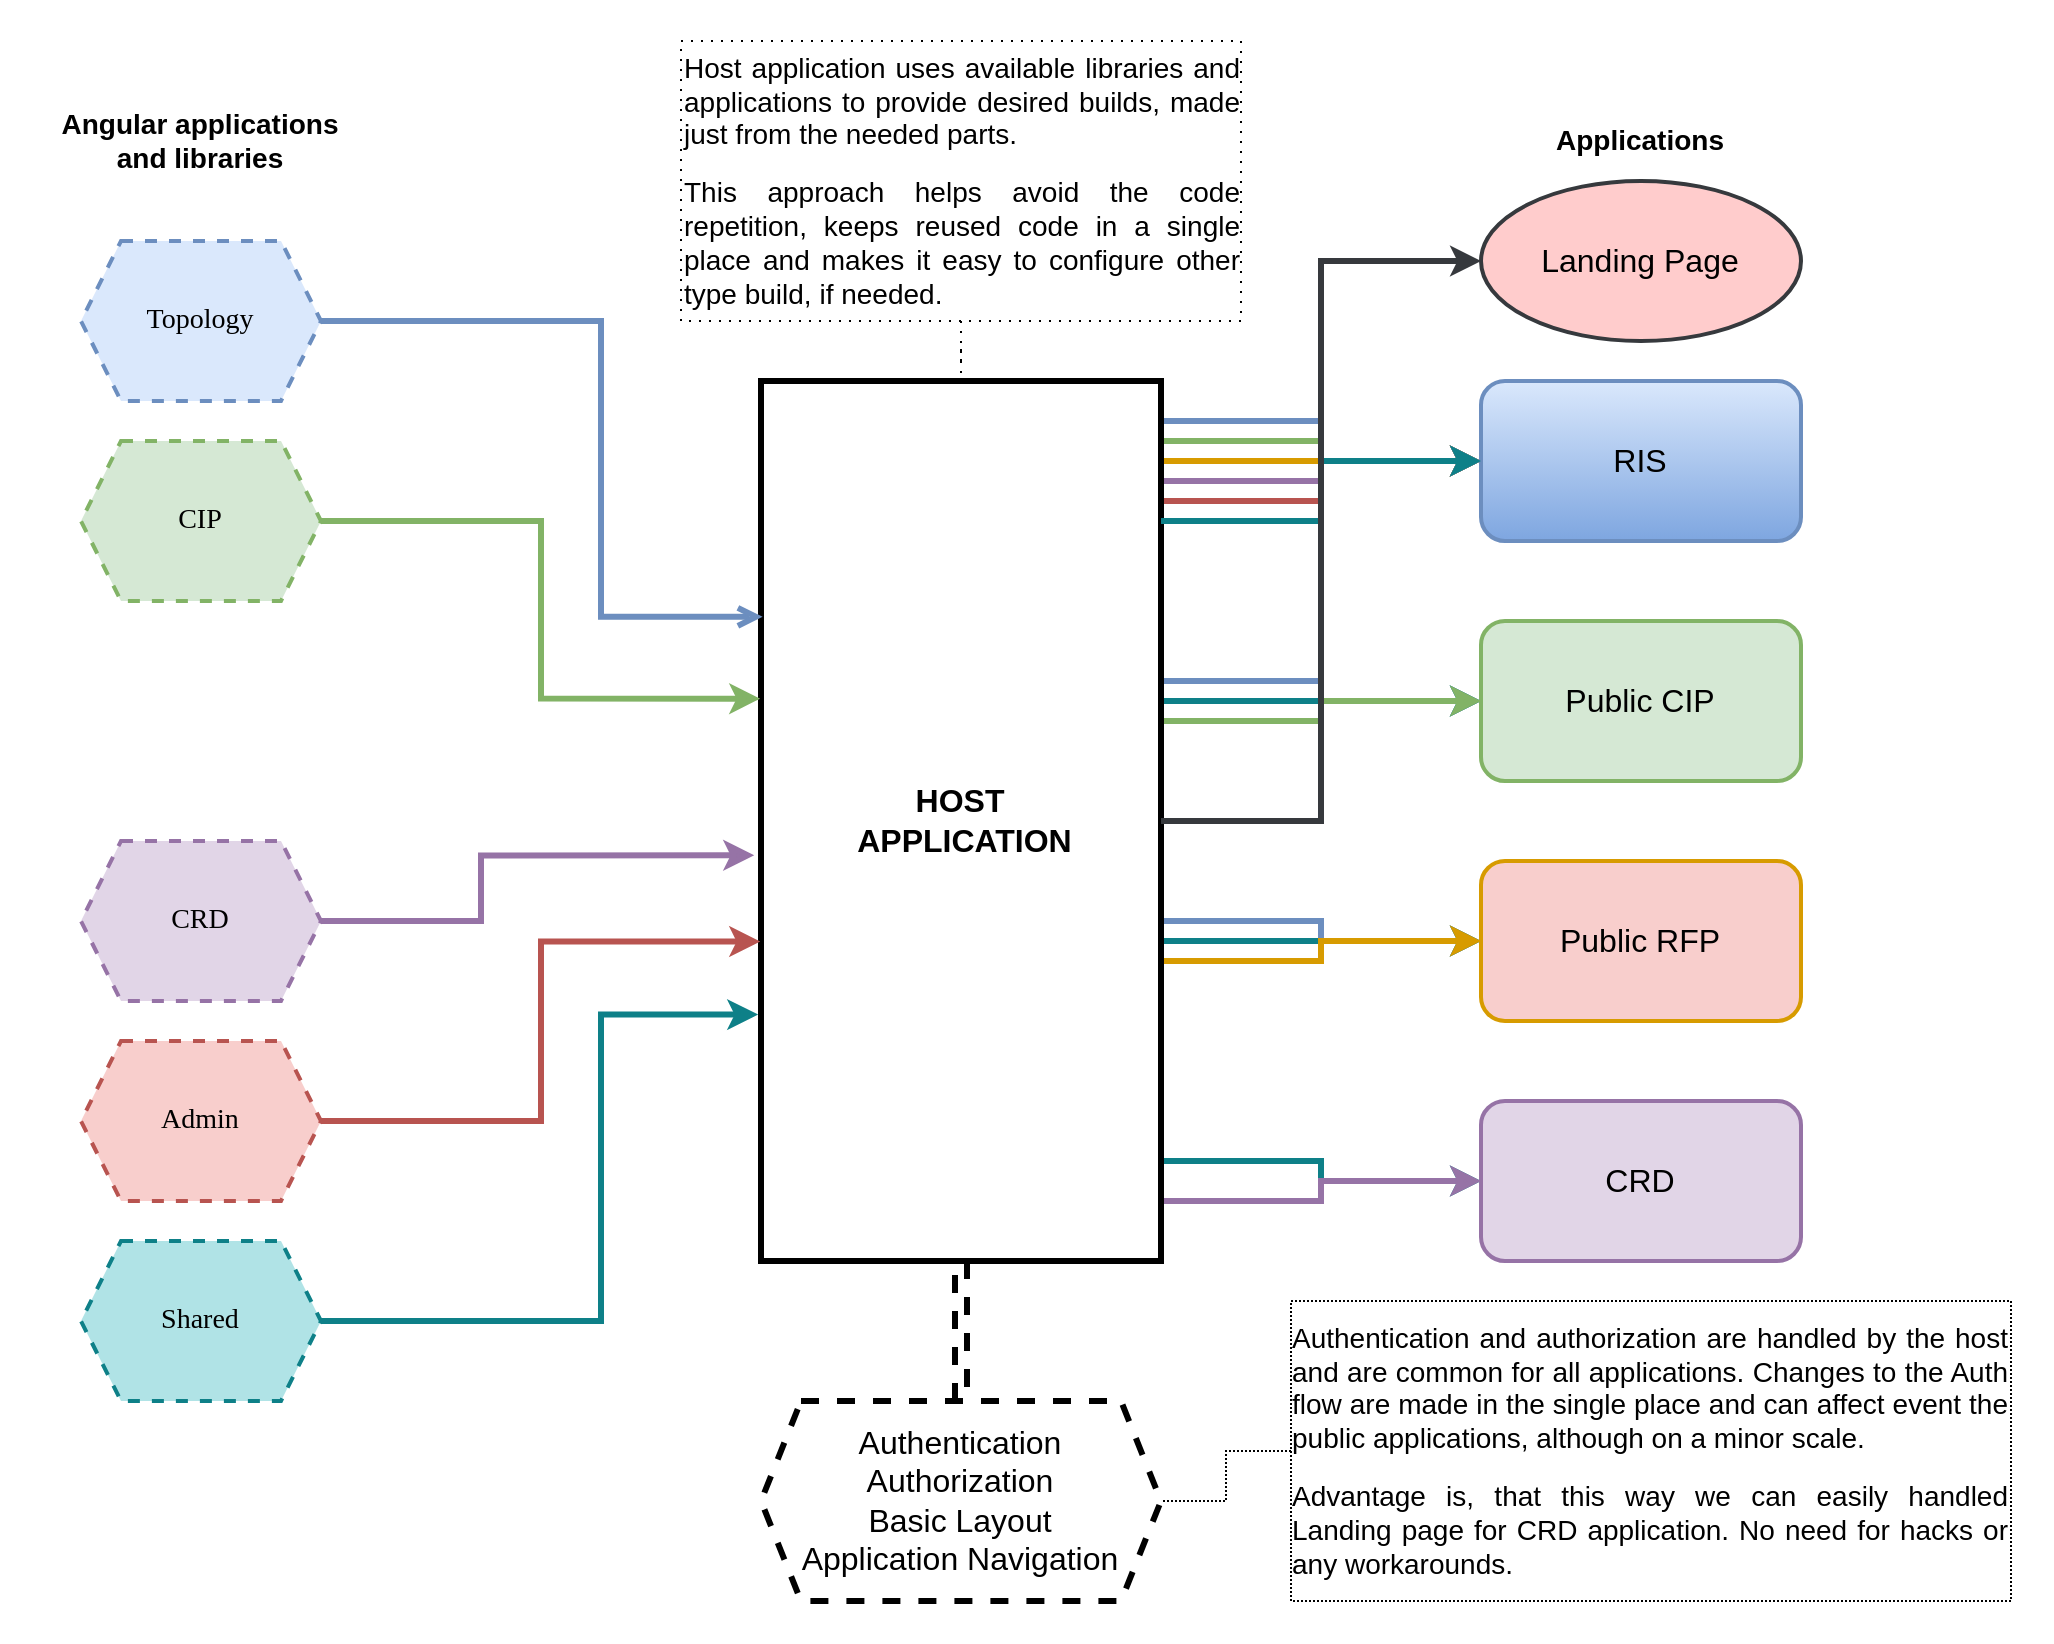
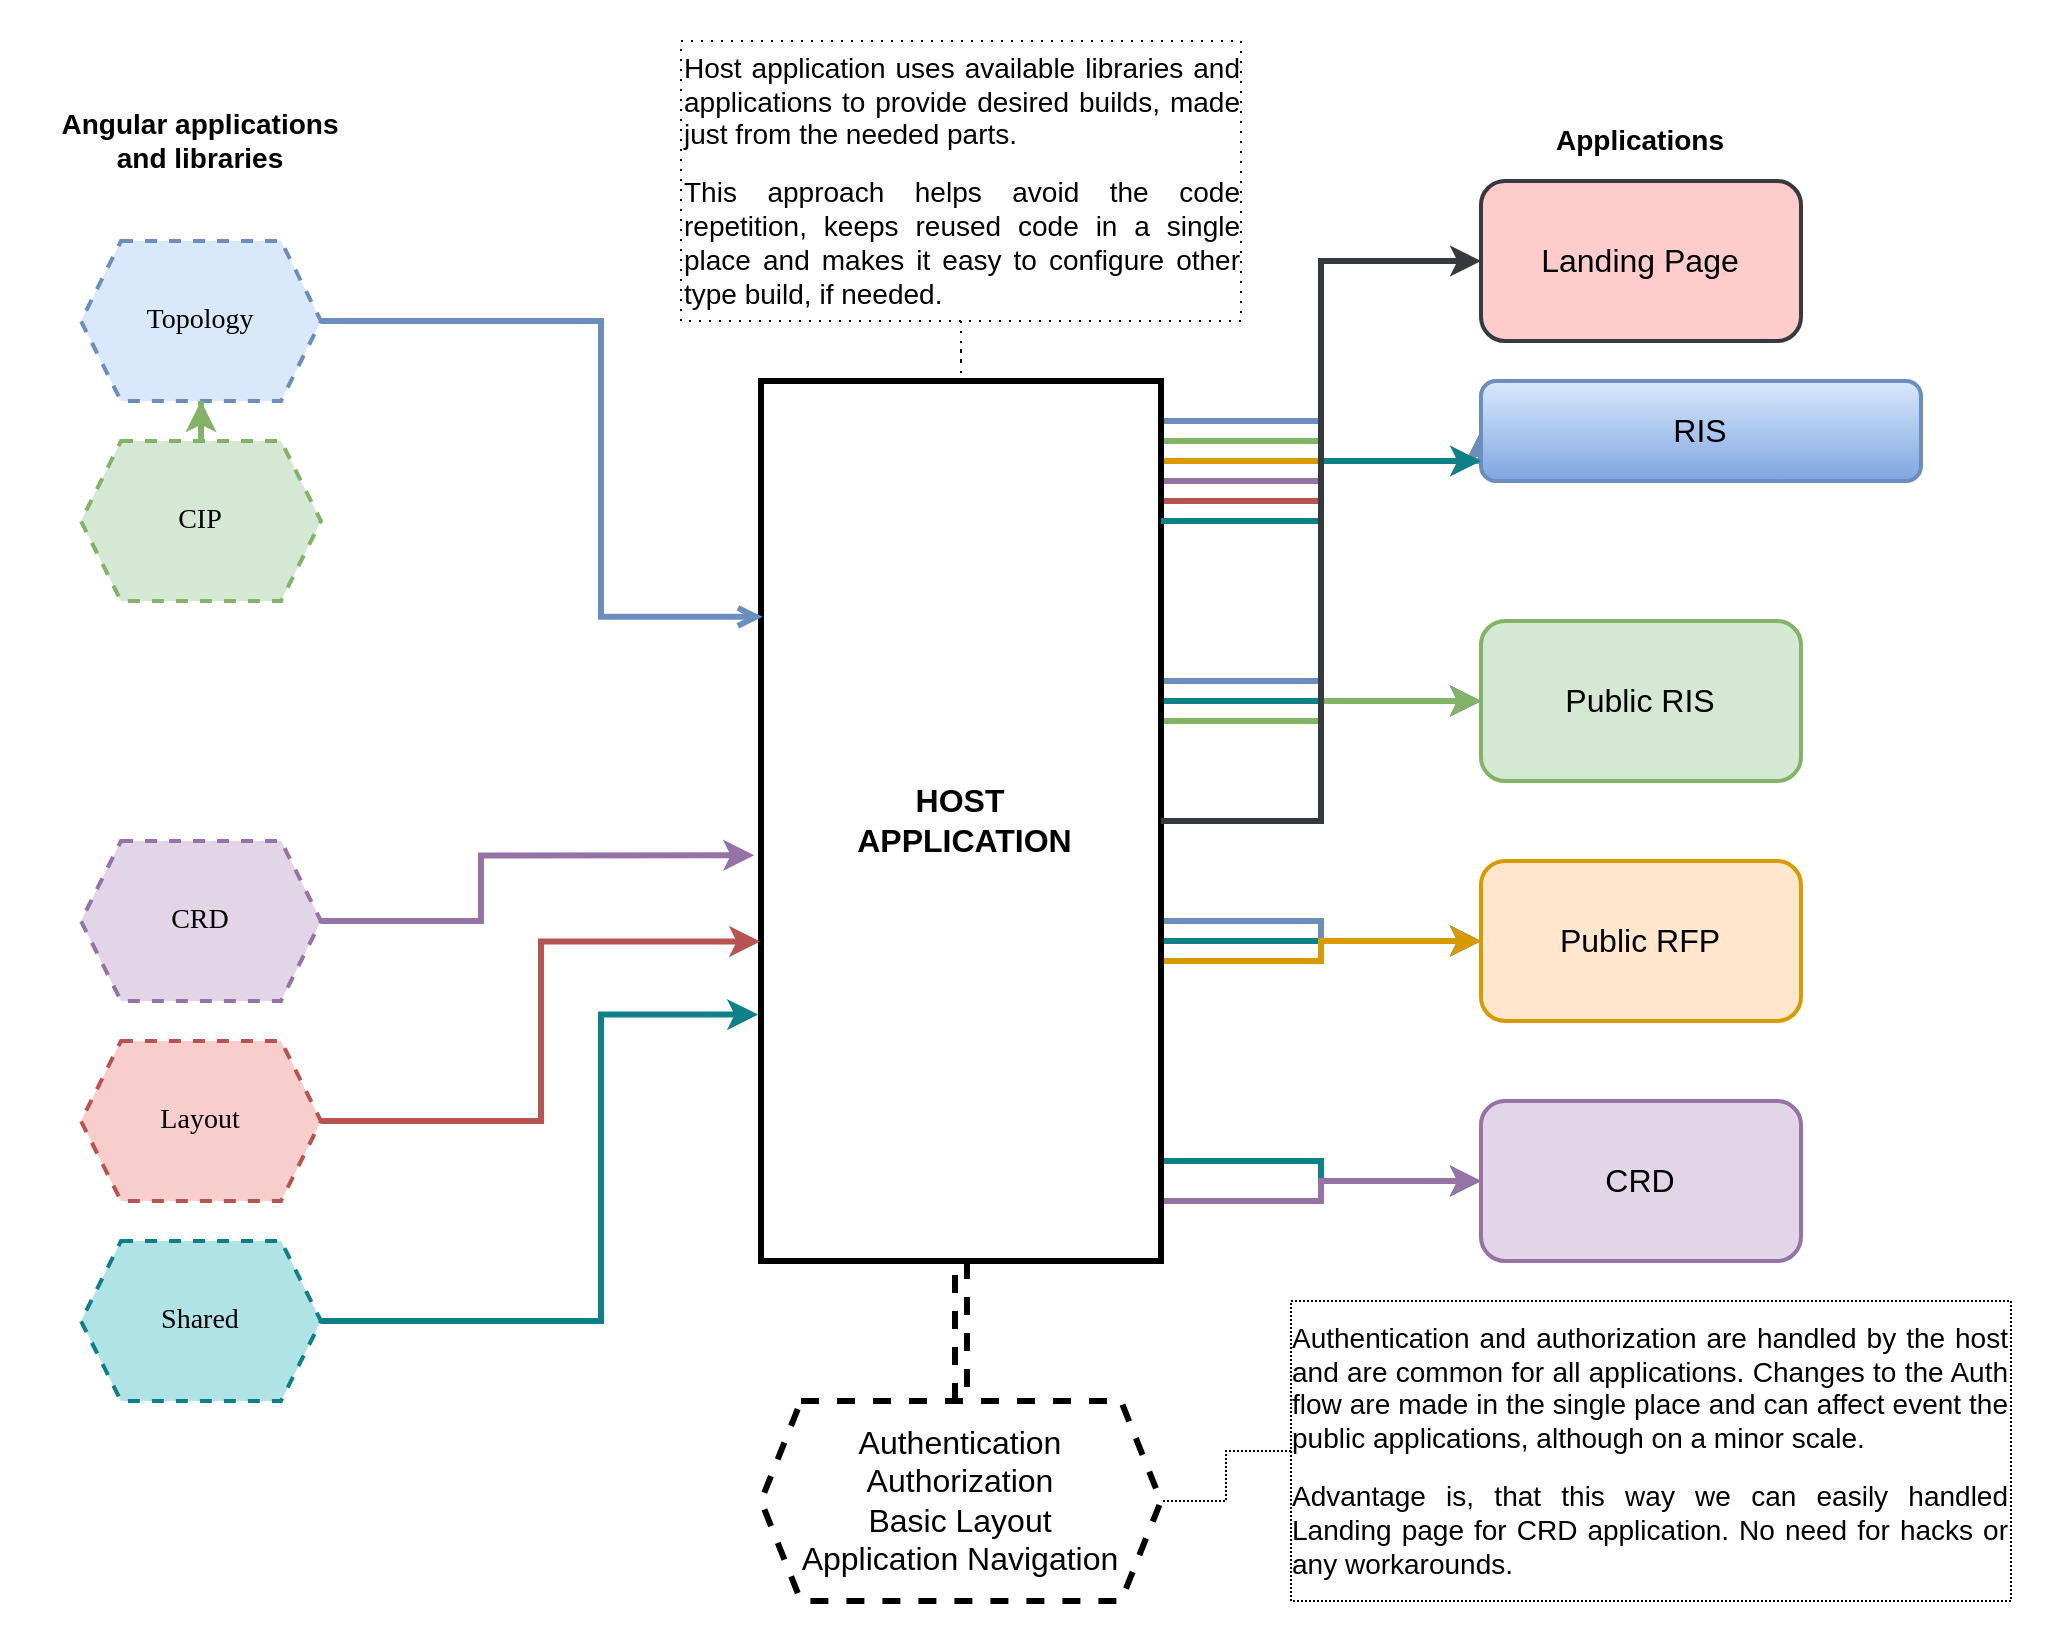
(1641, 261) -> (1641, 261)
(1641, 461) -> (1701, 431)
(541, 599) -> (201, 411)
(1641, 701) -> (1641, 701)
(1641, 941) -> (1641, 941)
(201, 1121) -> (201, 1121)
